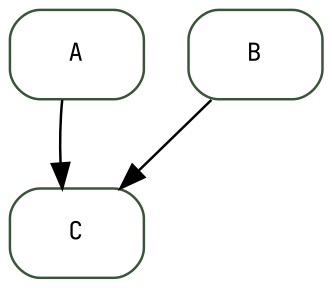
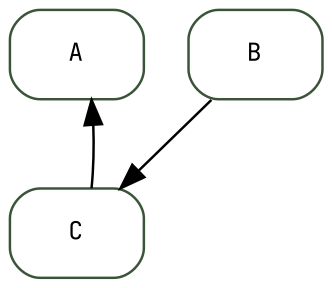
(60, 132) -> (93, 157)
